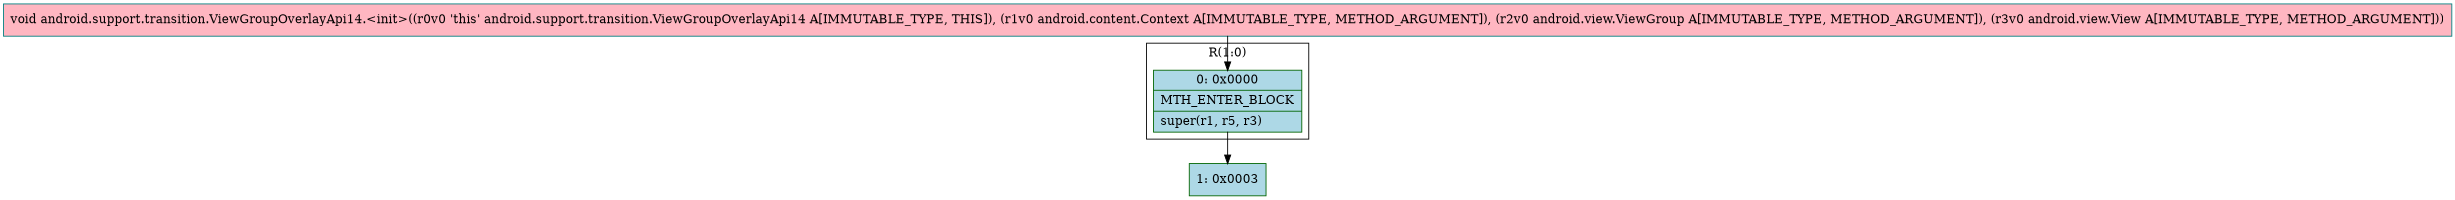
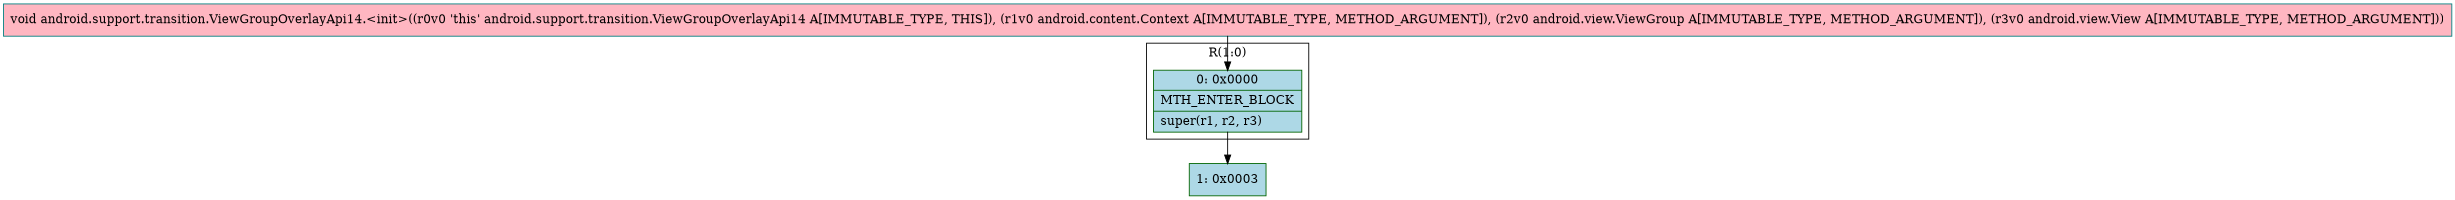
(1212, 121) -> (1212, 121)
